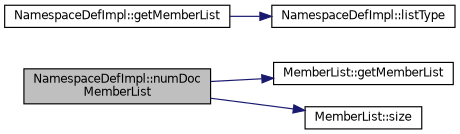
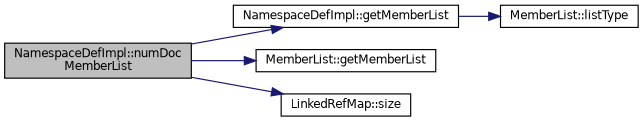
(363, 16) -> (569, 16)
none -> (232, 37)
(363, 118) -> (346, 105)
